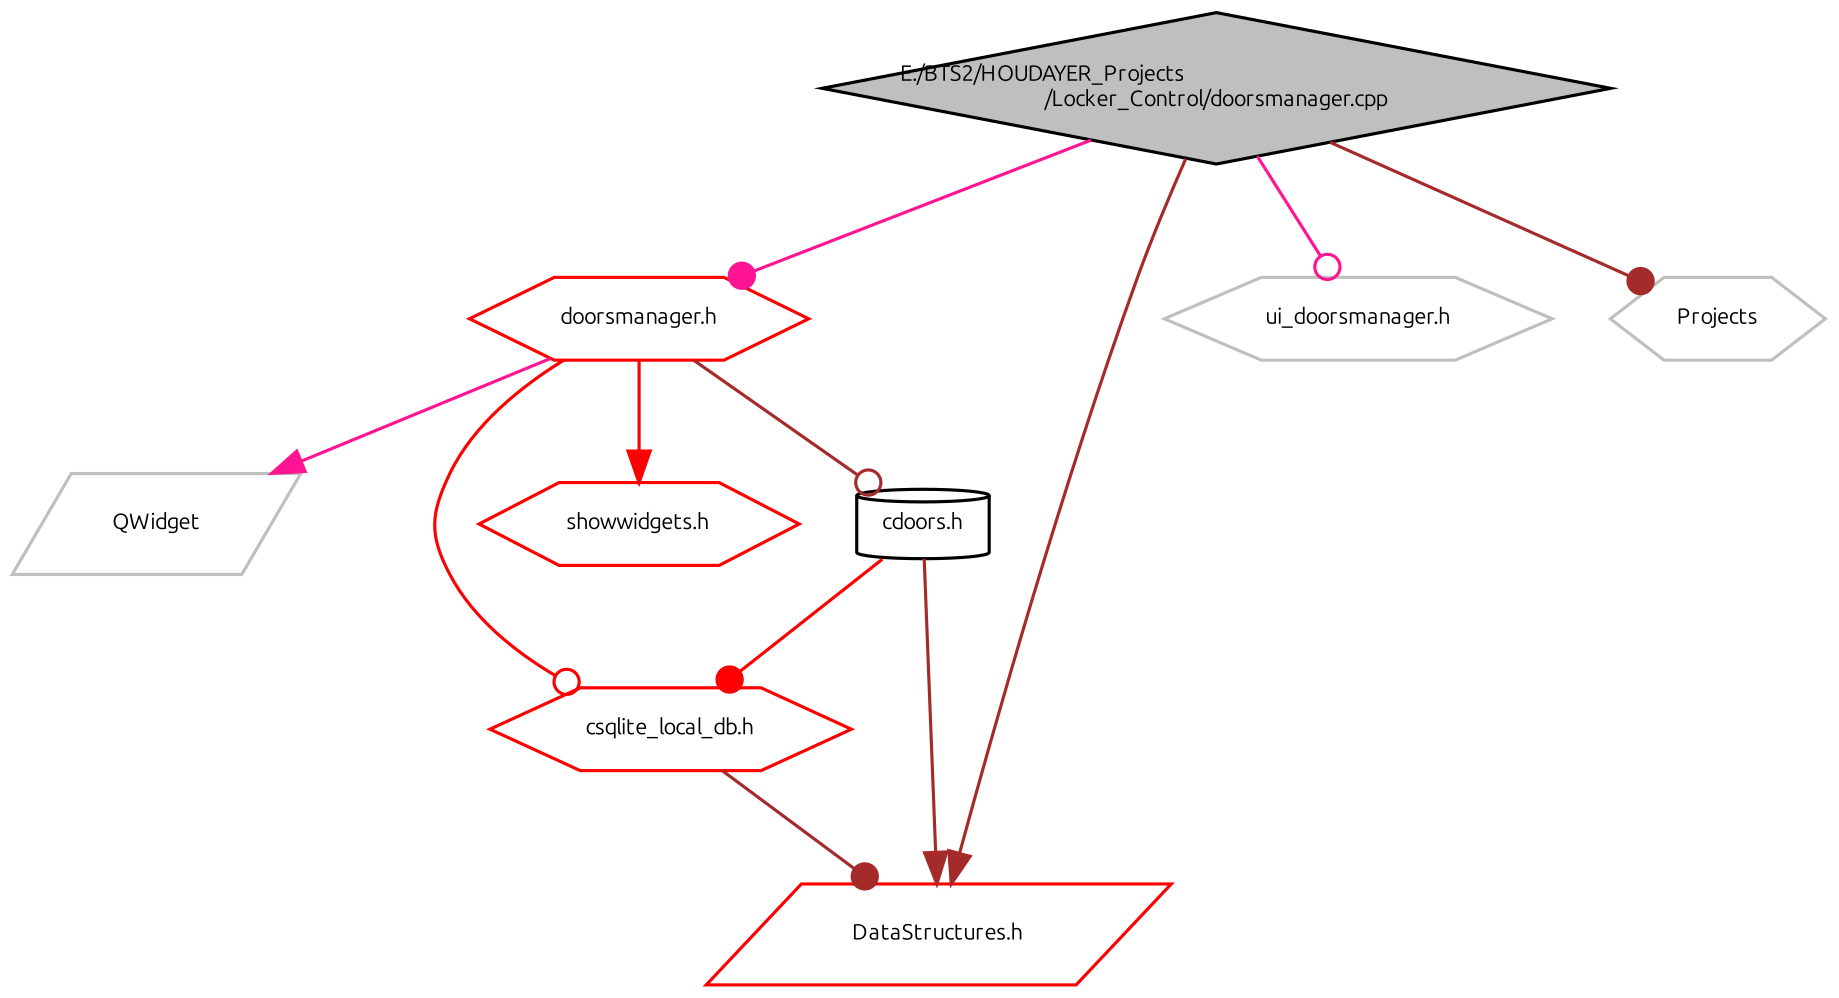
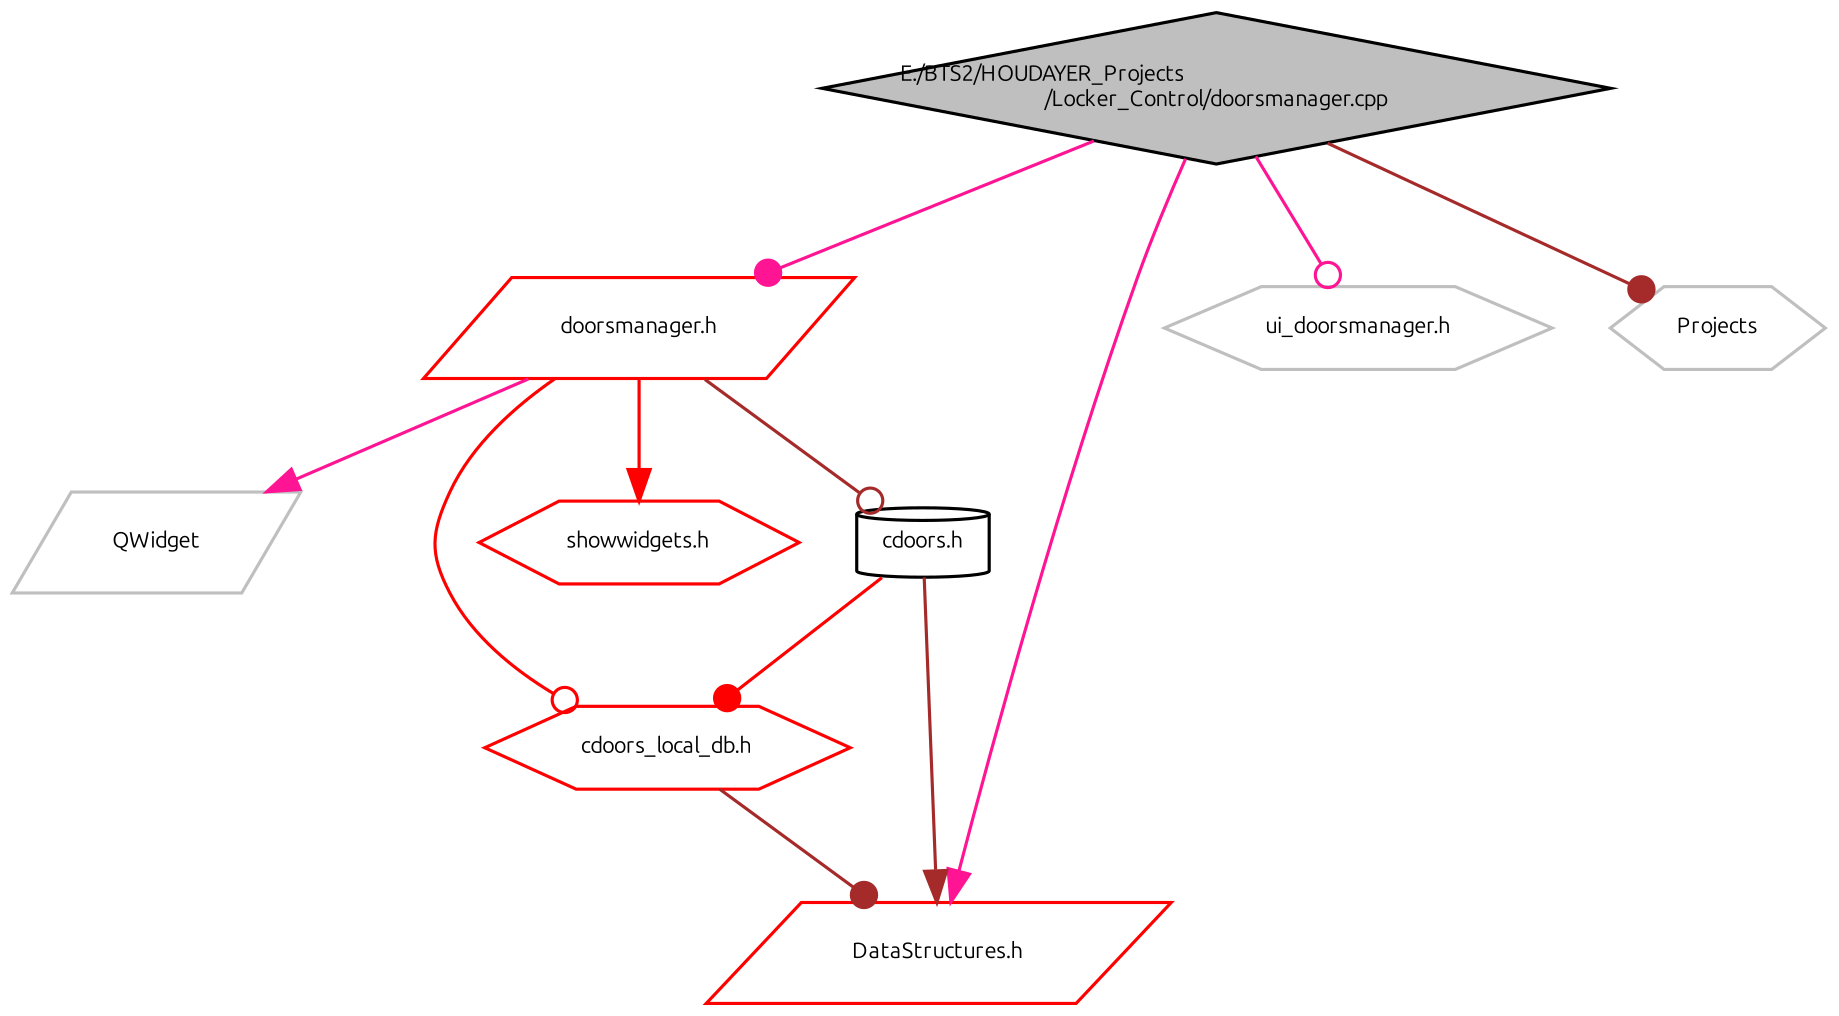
(639, 319) -> (639, 328)
(1062, 503) -> (1061, 511)
(671, 729) -> (667, 748)
